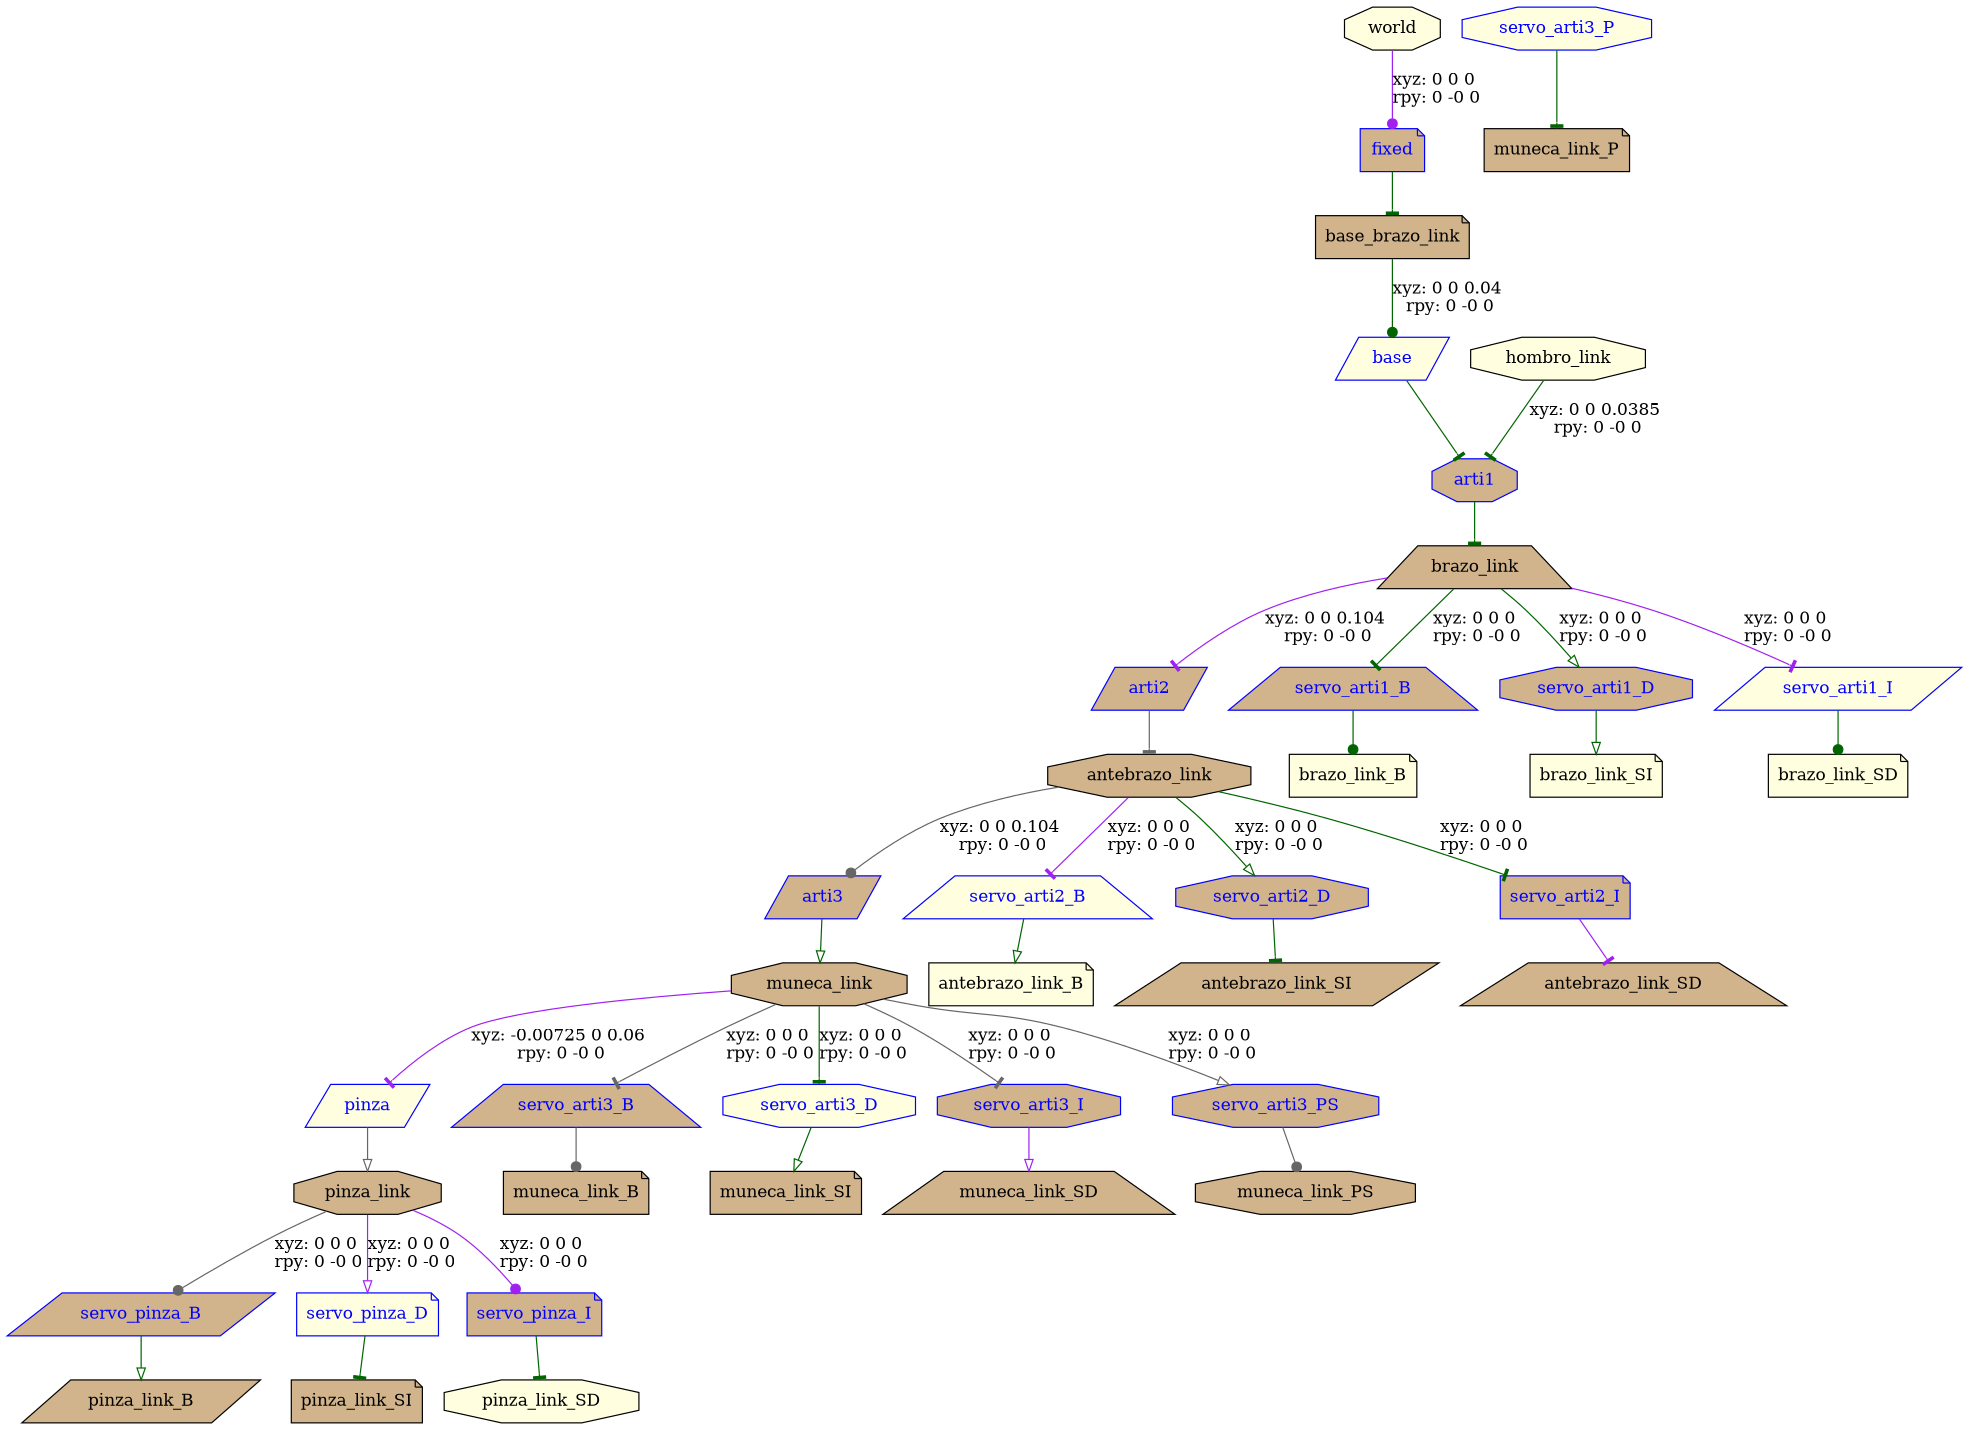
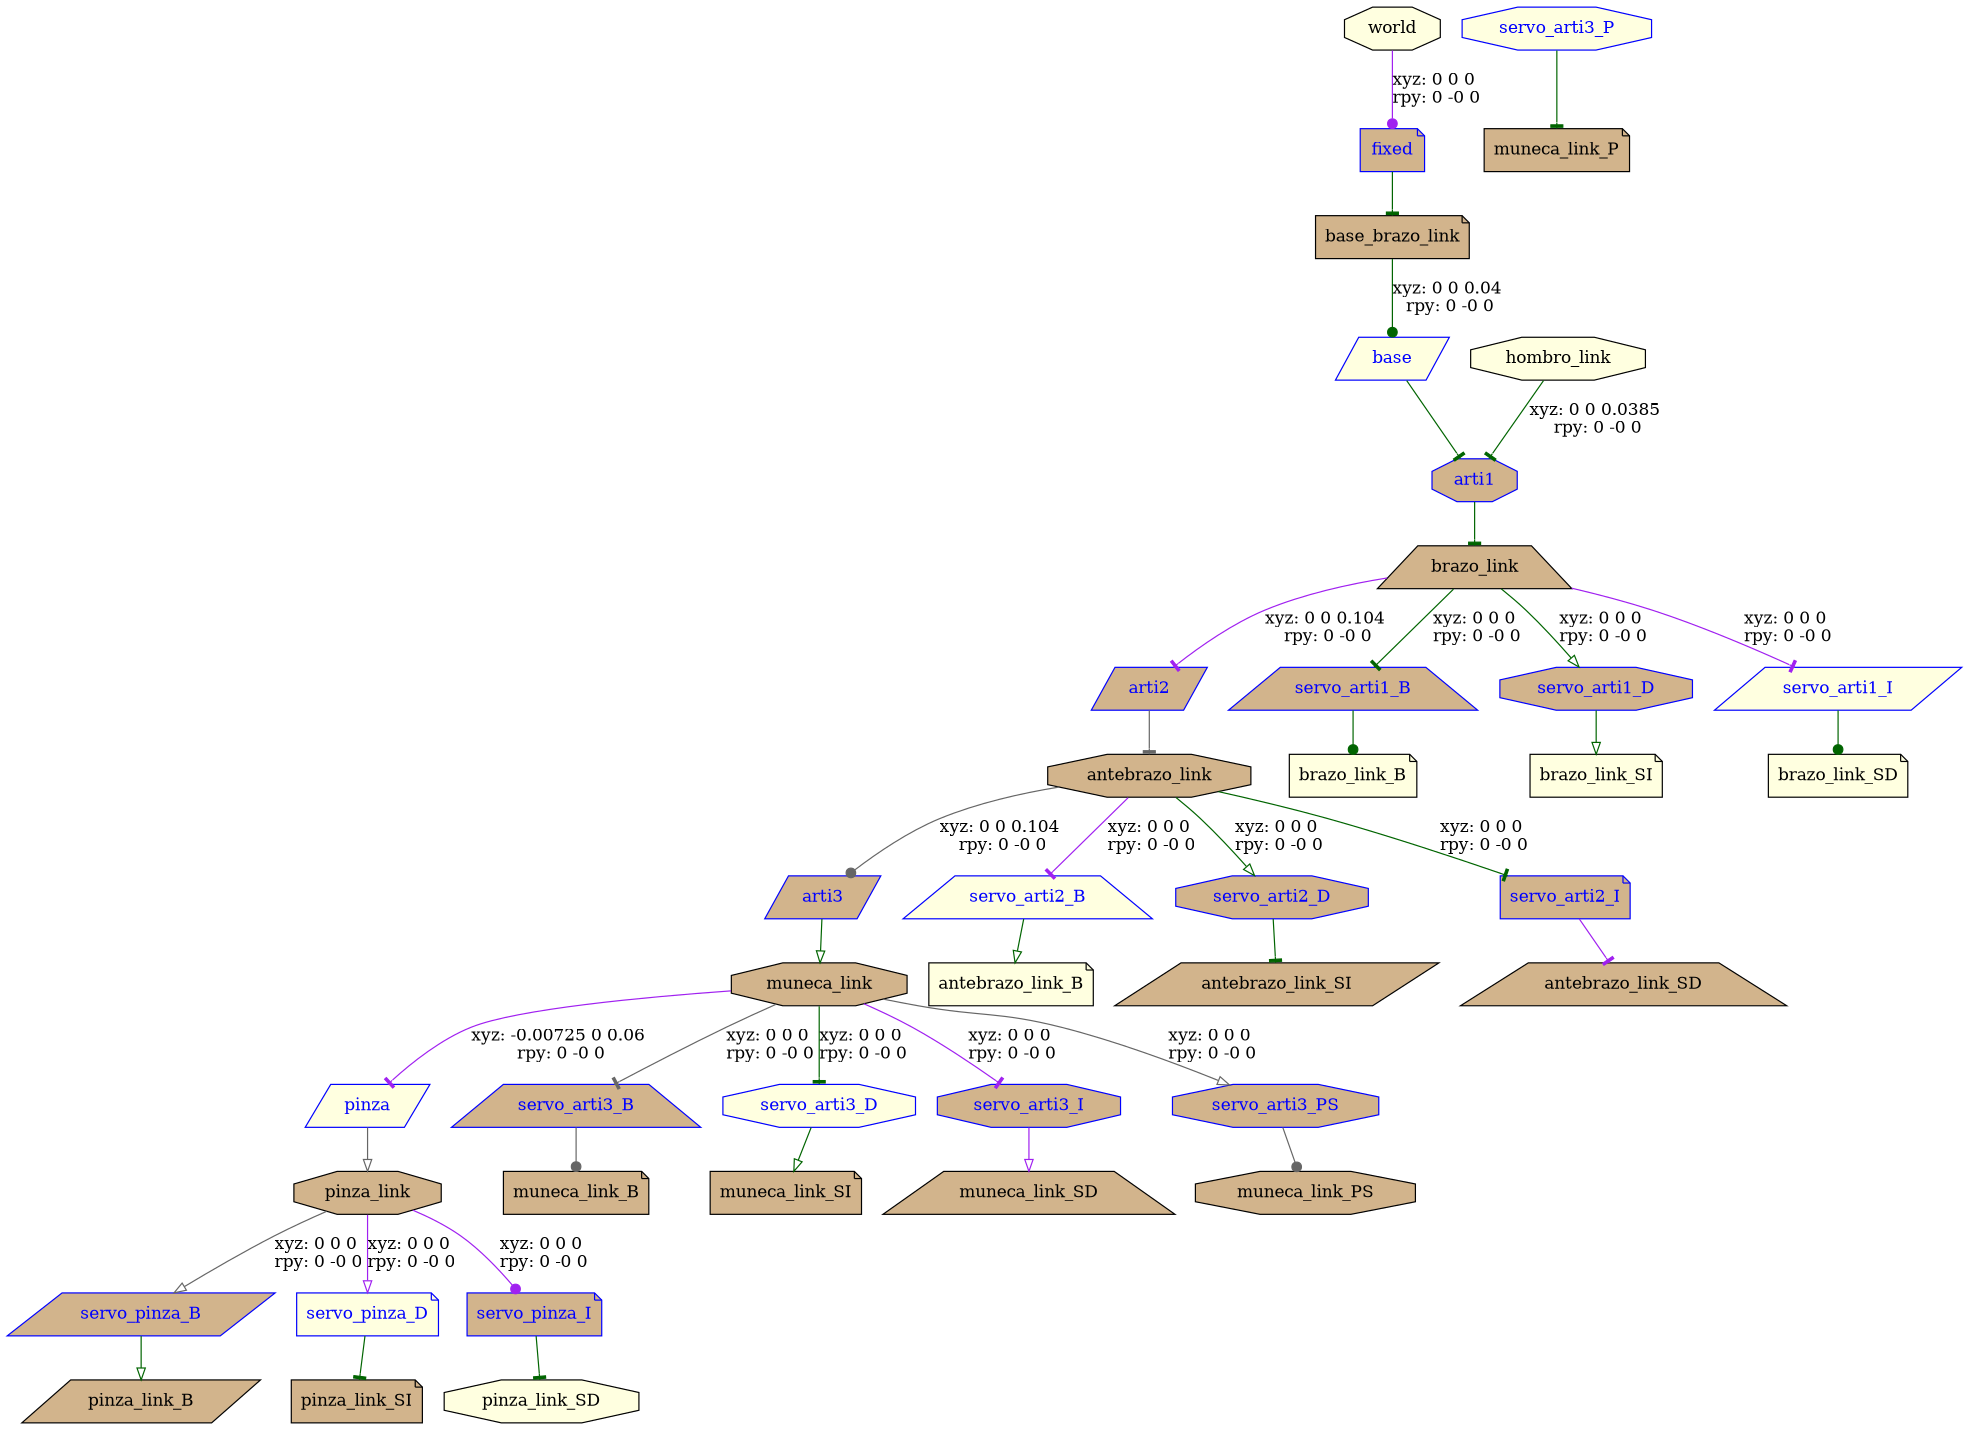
(932, 1039) -> (932, 1039)
(253, 1247) -> (254, 1247)
